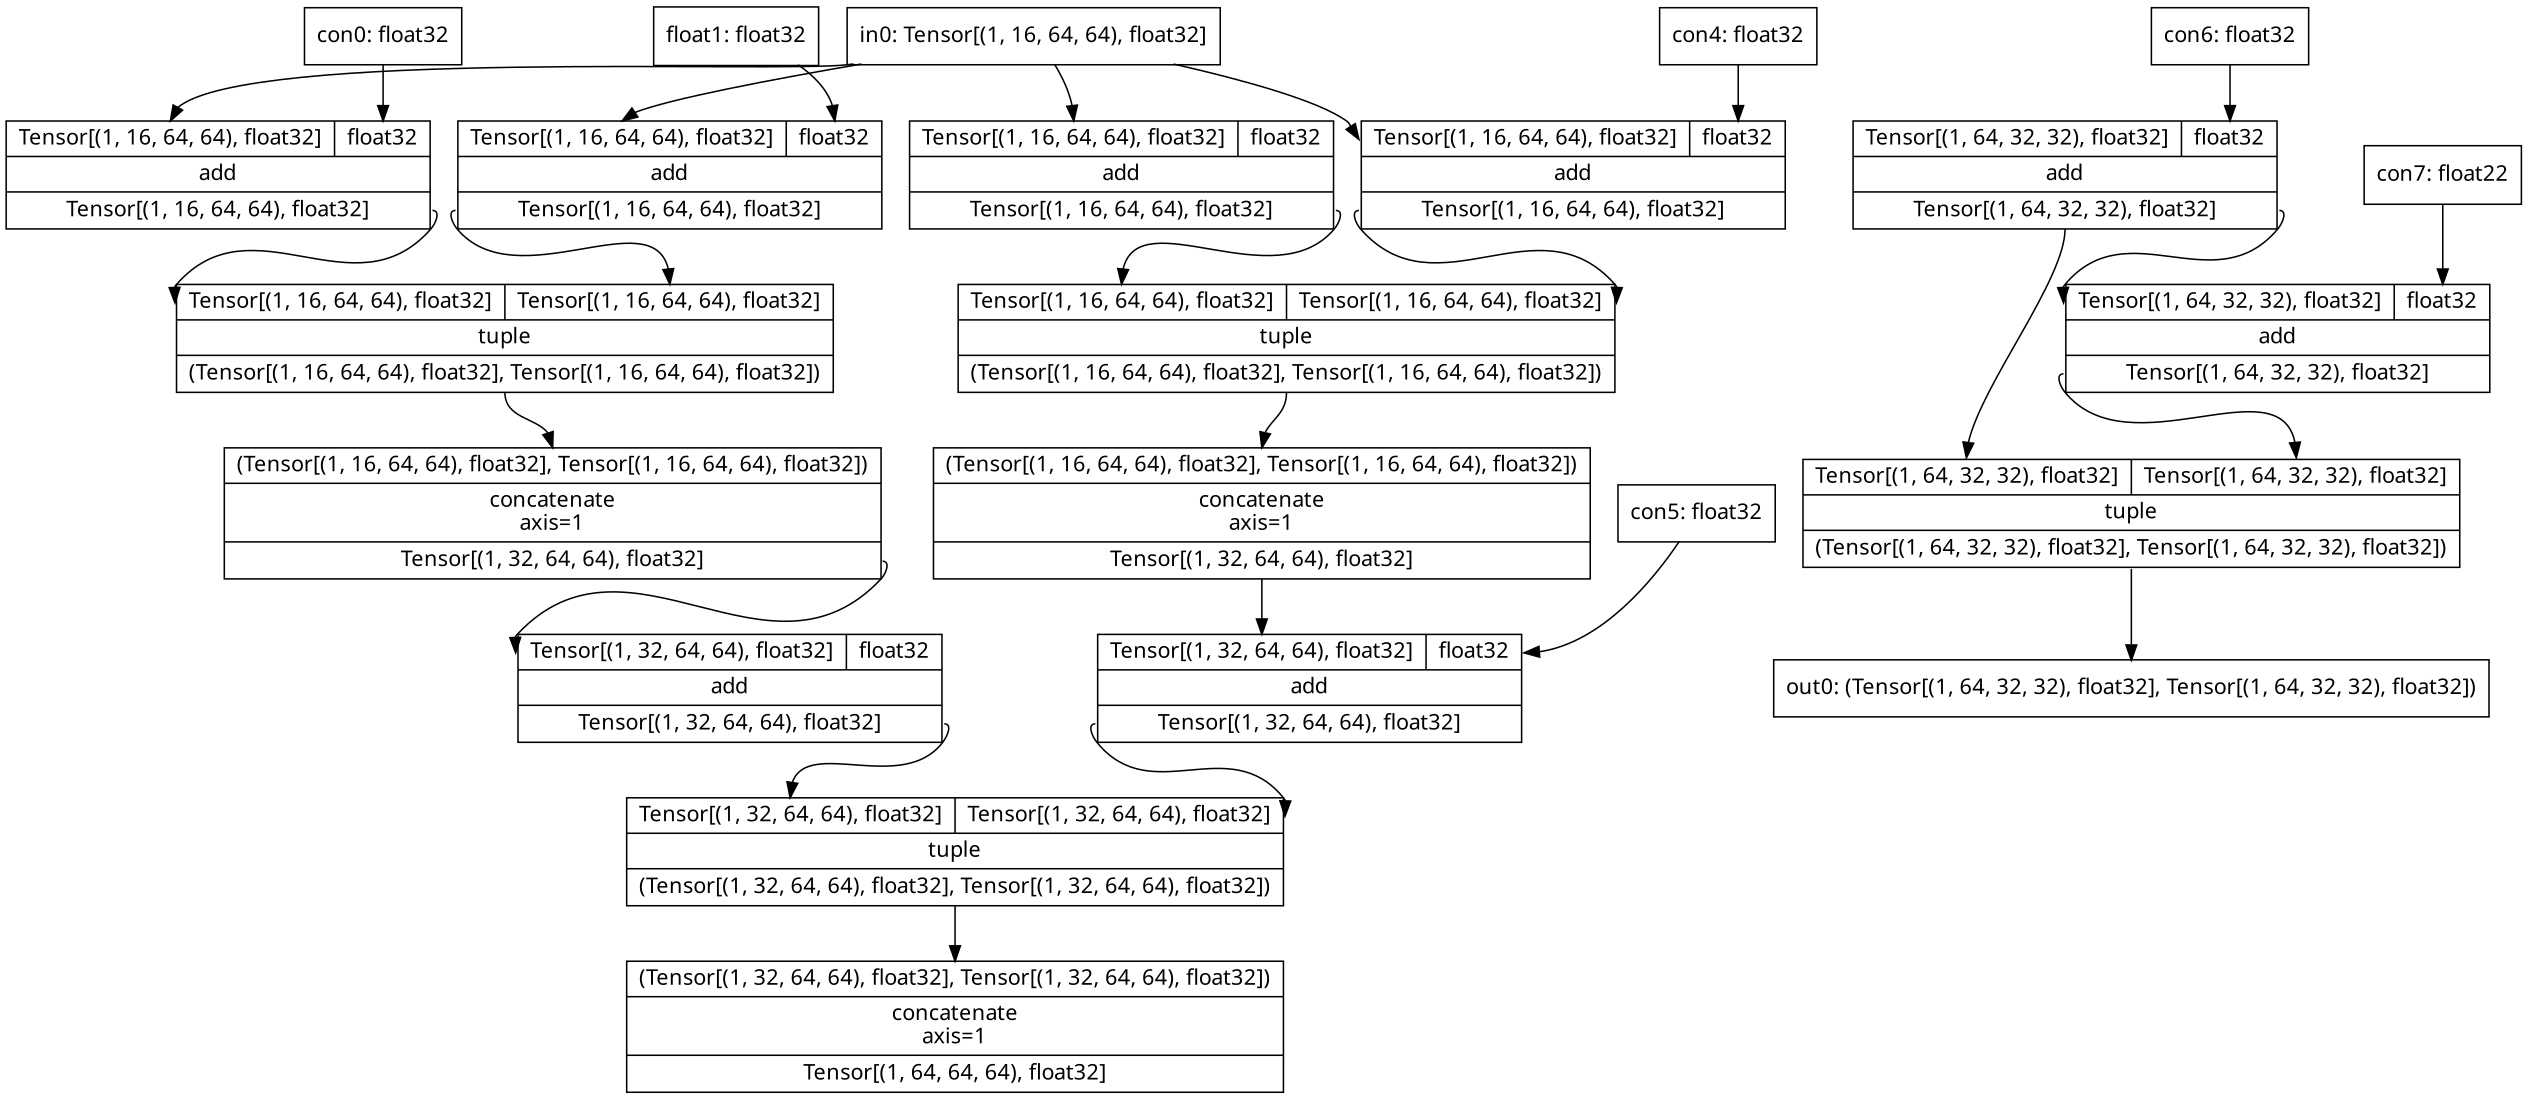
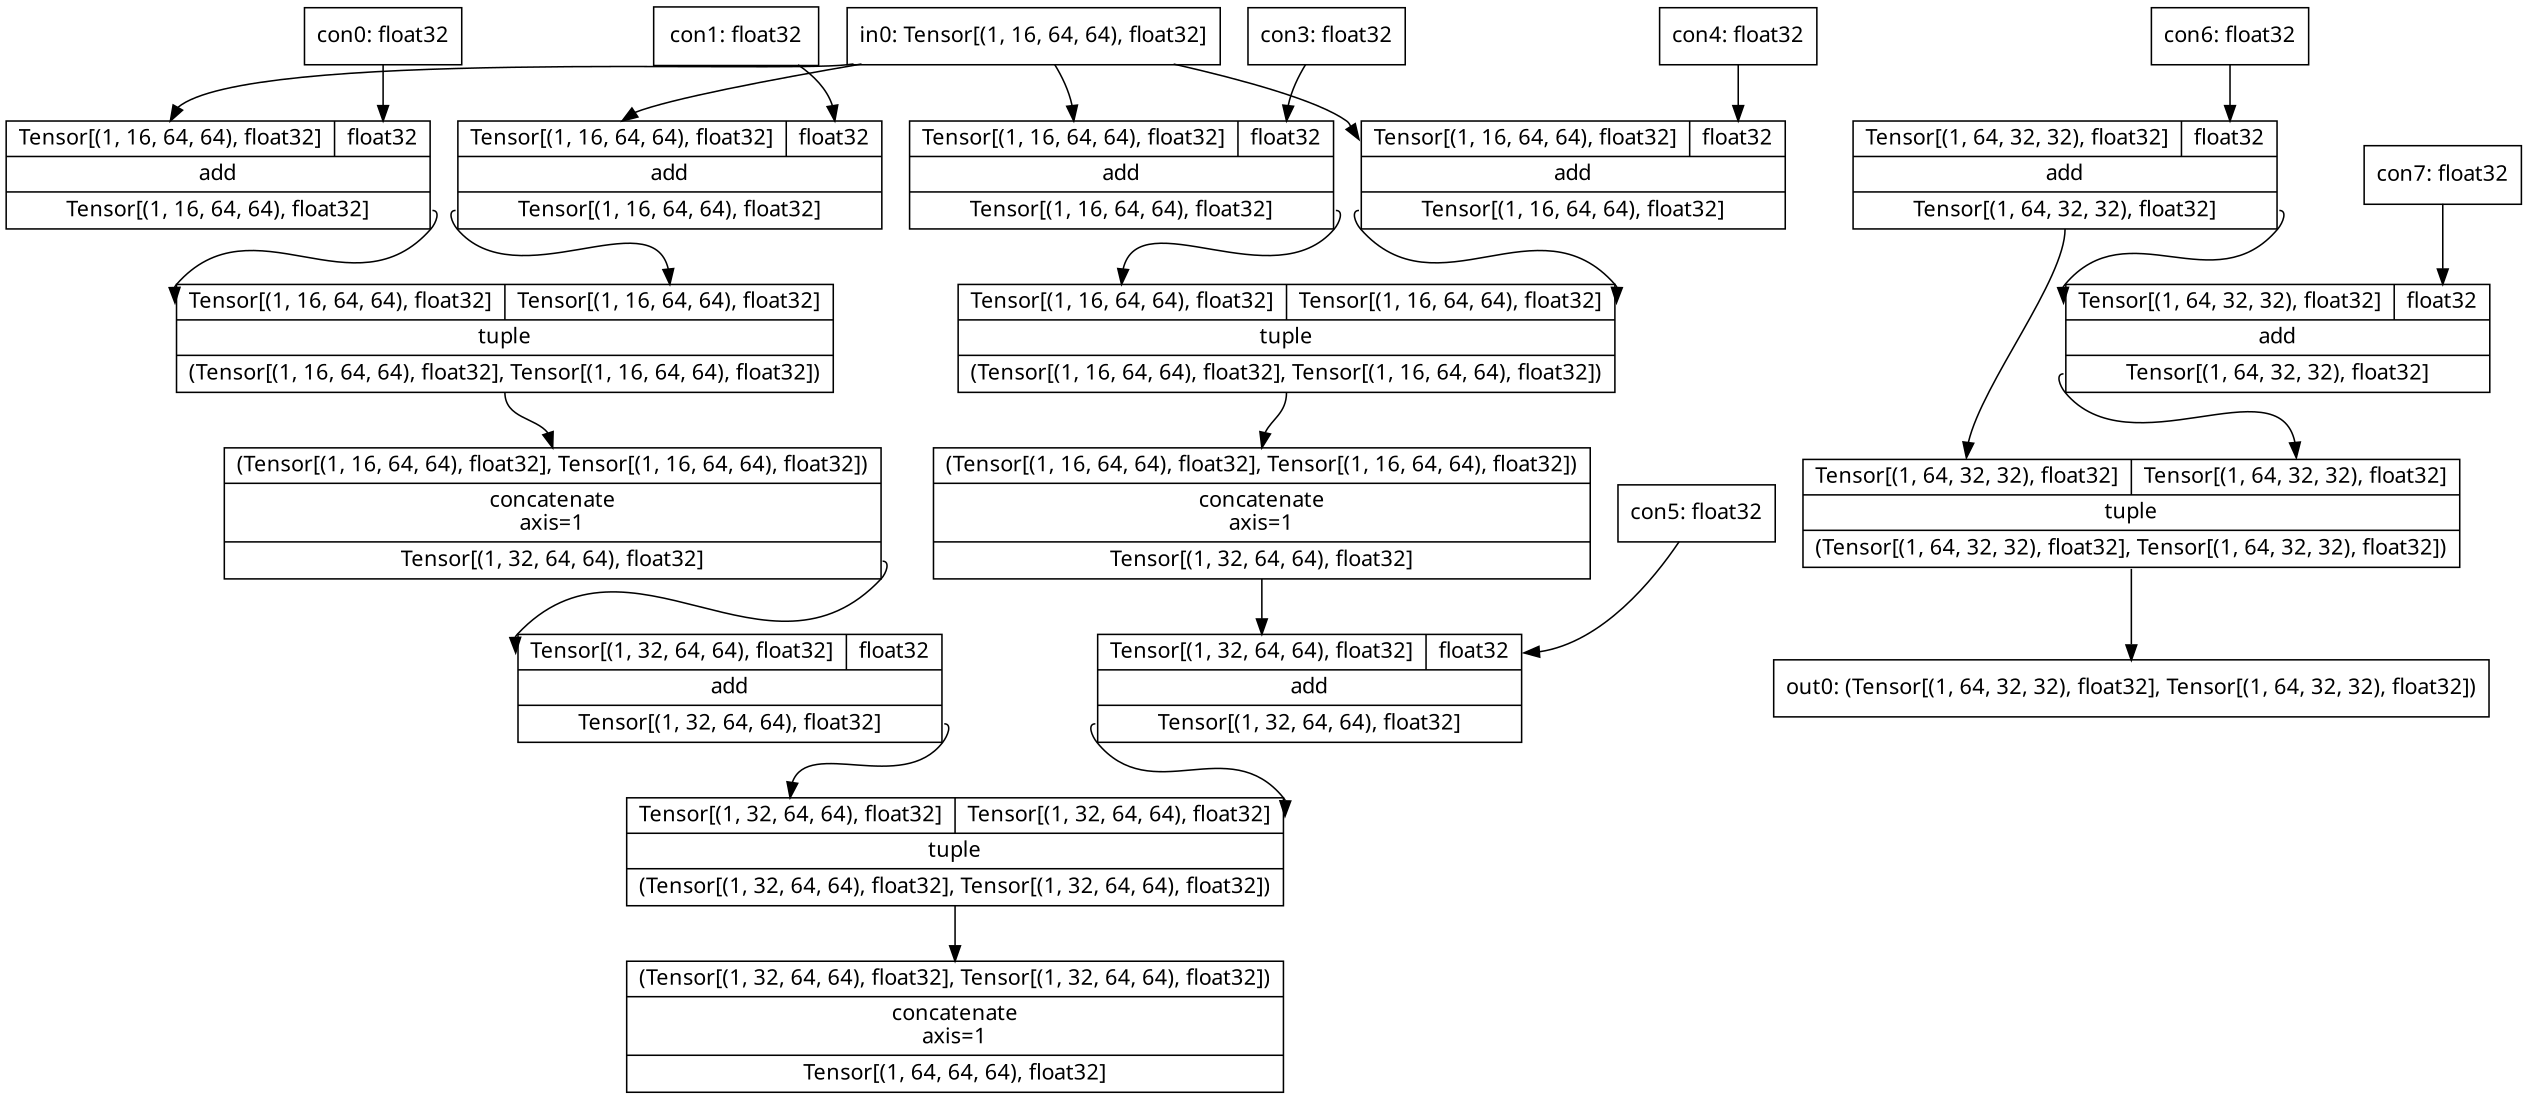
(736, 36) -> (736, 36)
none -> (1327, 36)
(2443, 175) -> (2443, 175)
